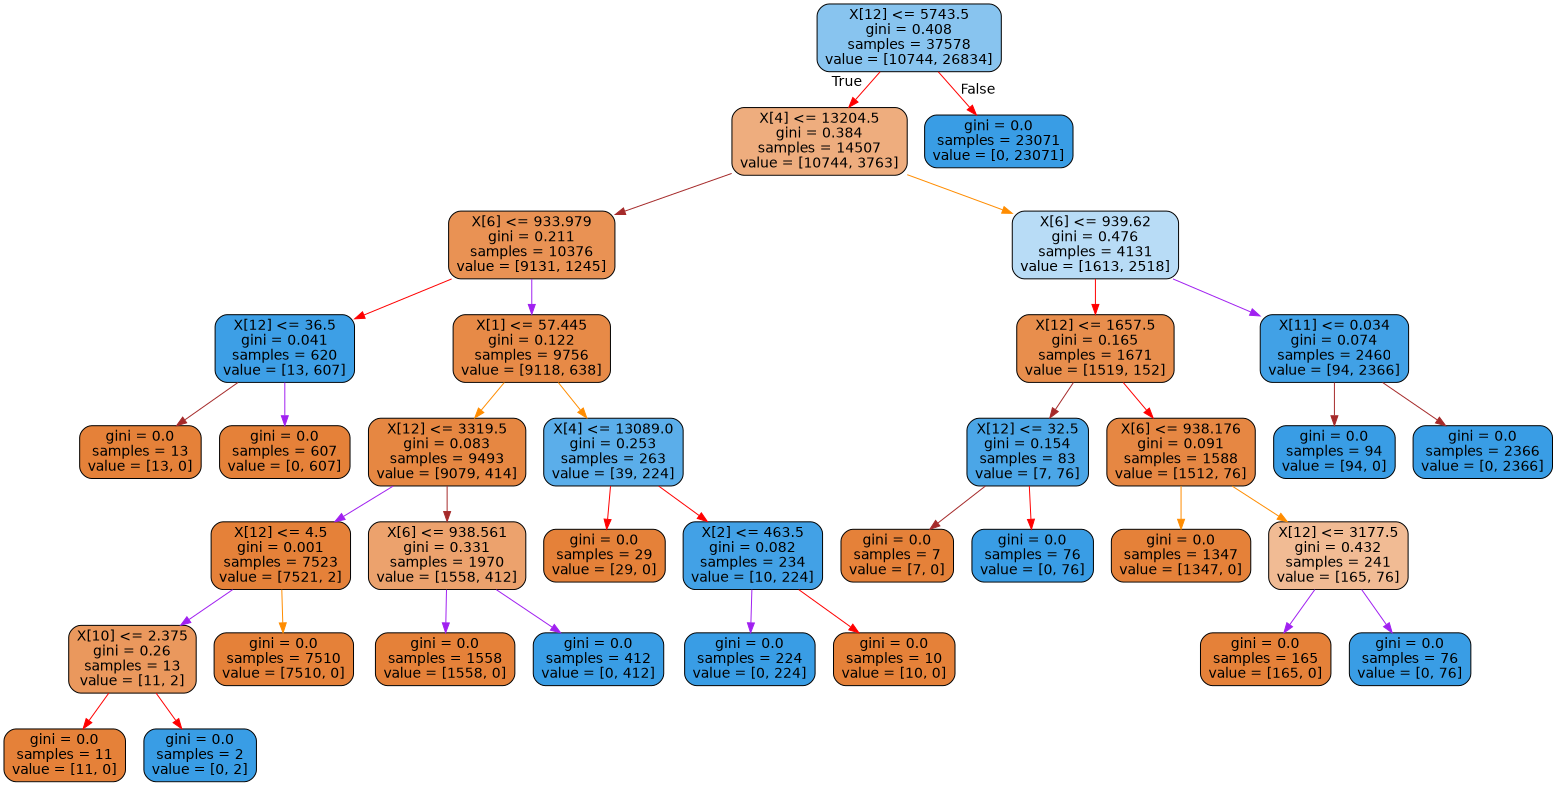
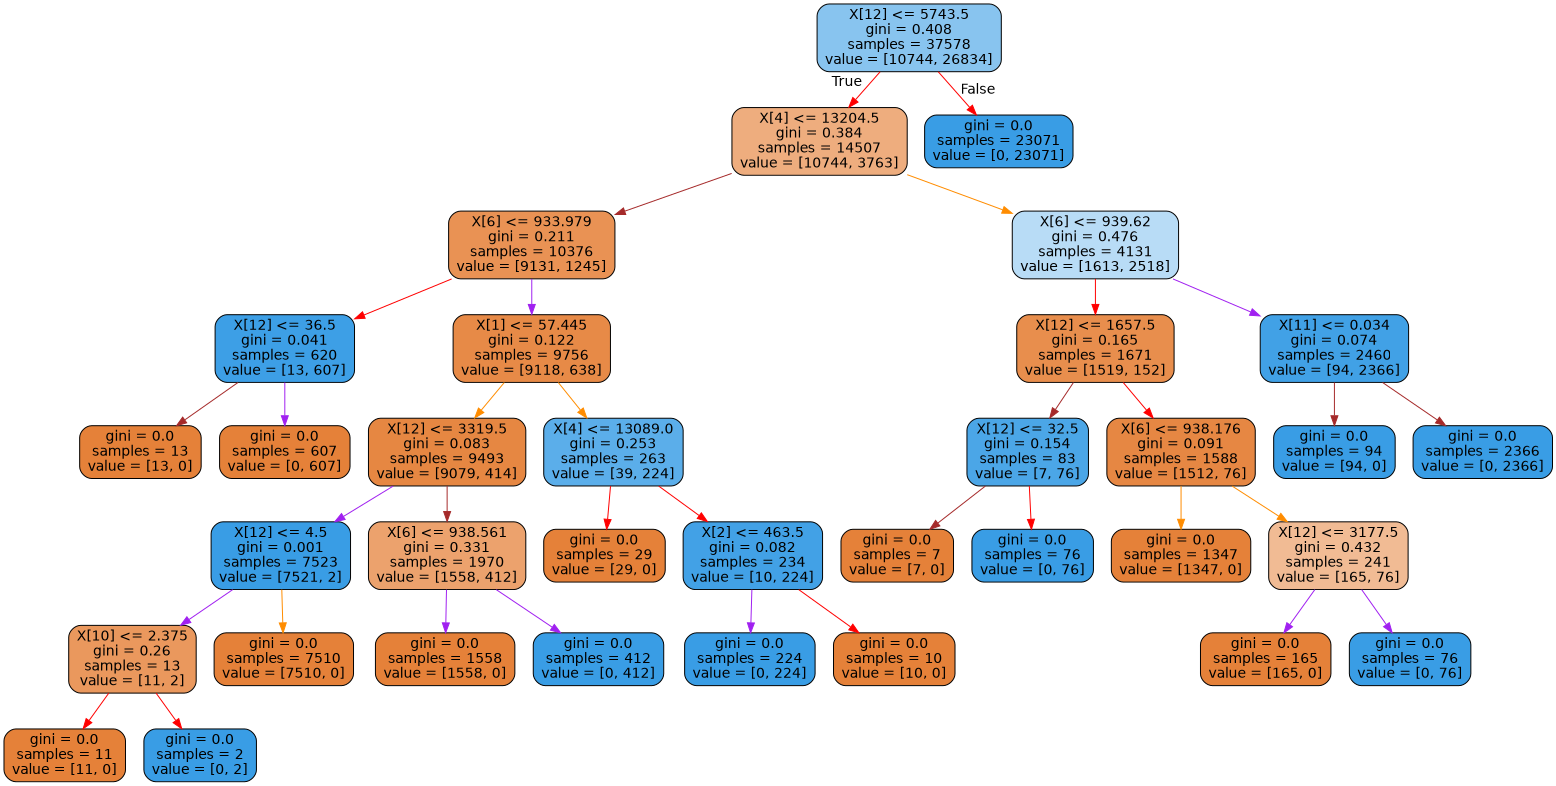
(281, 556) -> (281, 556)
